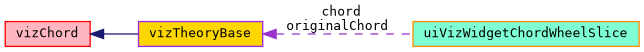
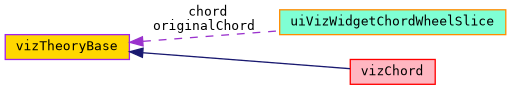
(121, 34) -> (247, 61)
